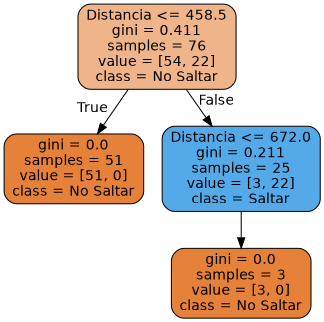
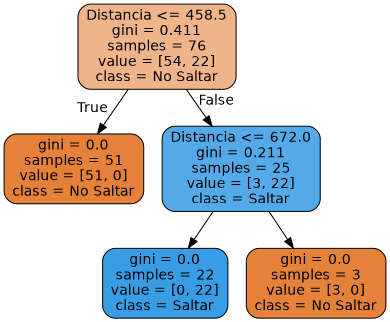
none -> (165, 283)
